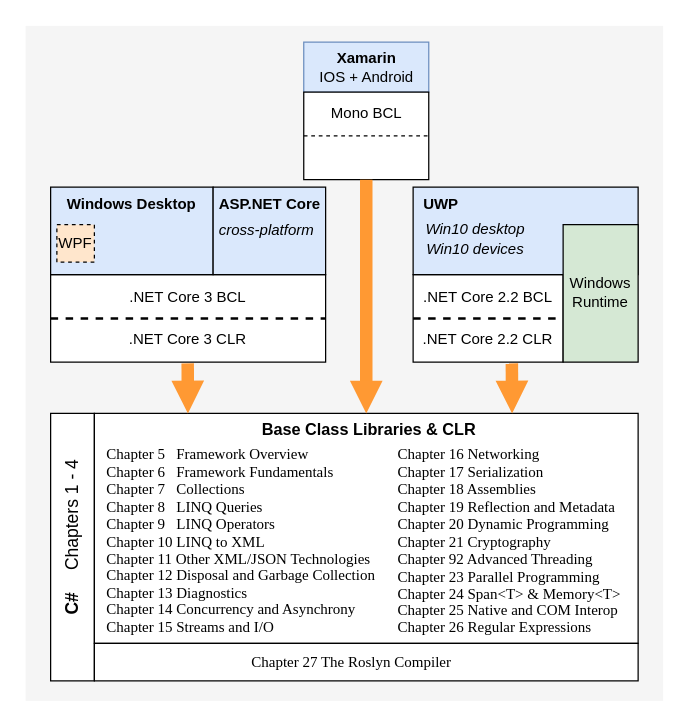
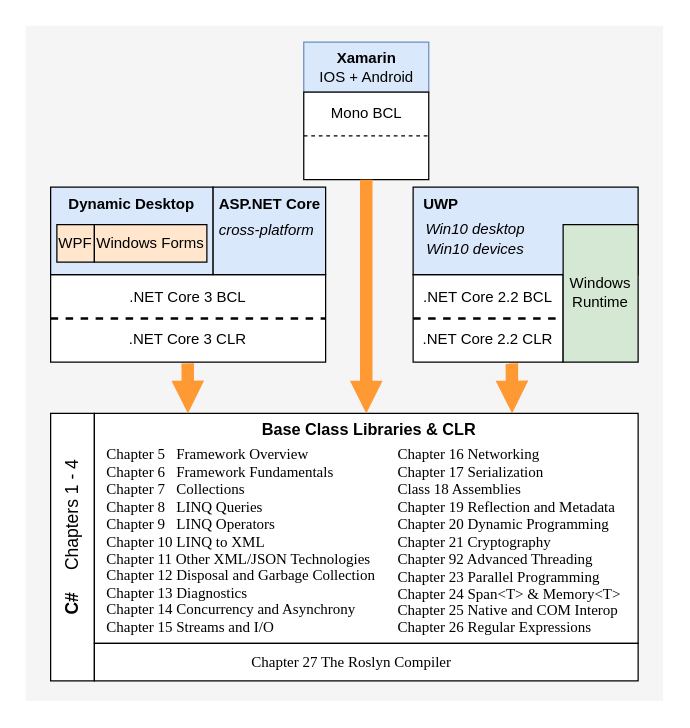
(132, 204) -> (132, 204)
(76, 243) -> (76, 243)
none -> (151, 243)
(478, 489) -> (468, 489)
